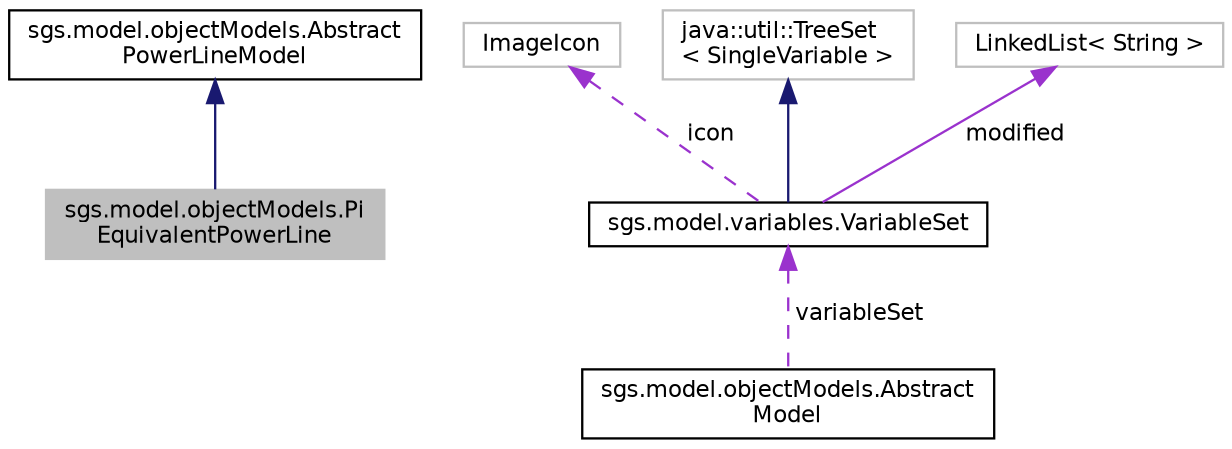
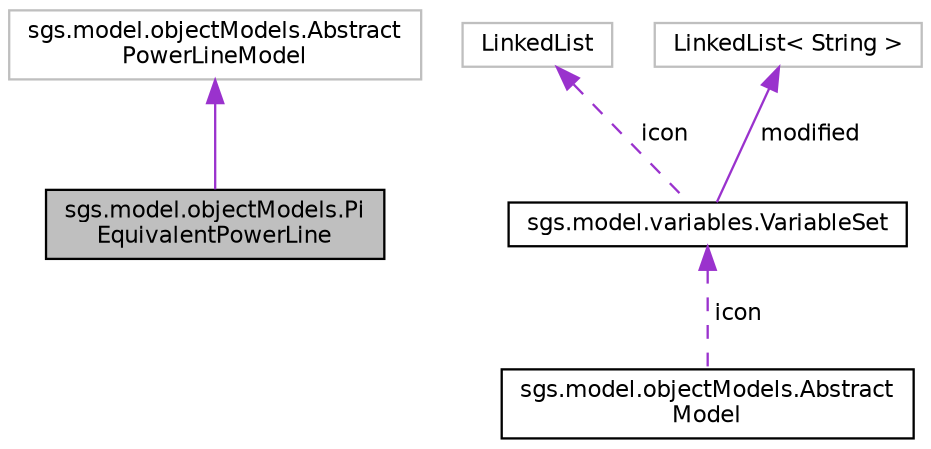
(215, 45) -> (215, 45)
(542, 45) -> (537, 45)
(788, 45) -> none
(215, 146) -> (215, 146)
(215, 224) -> (215, 224)
(856, 314) -> (735, 314)
